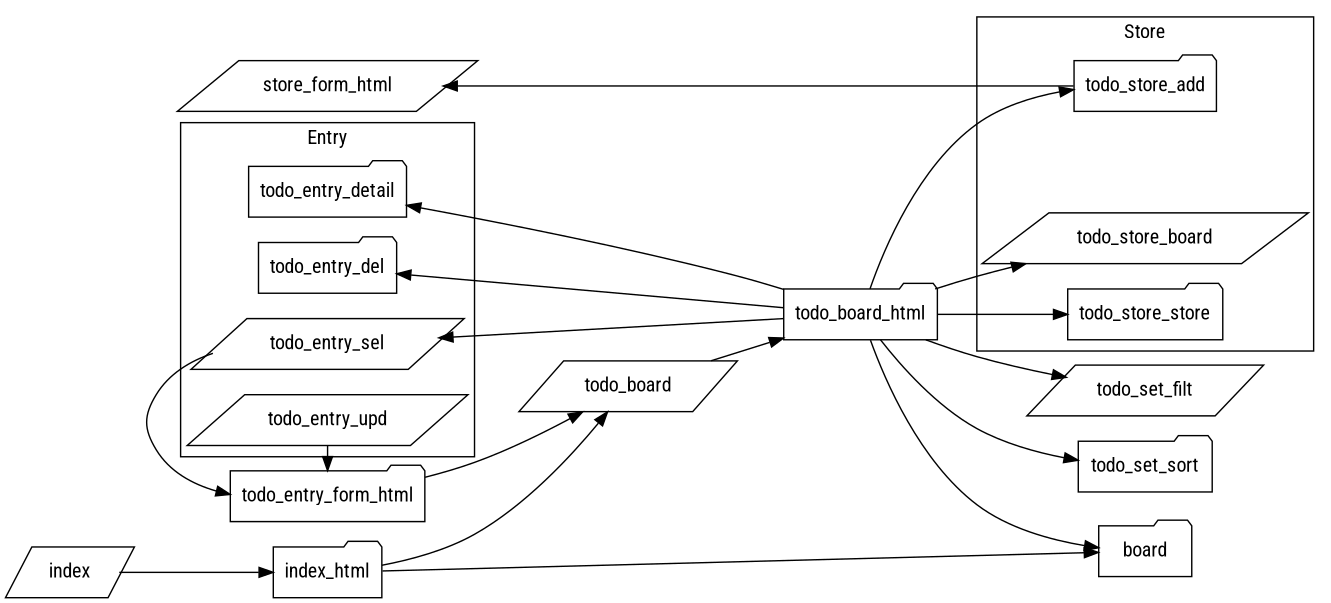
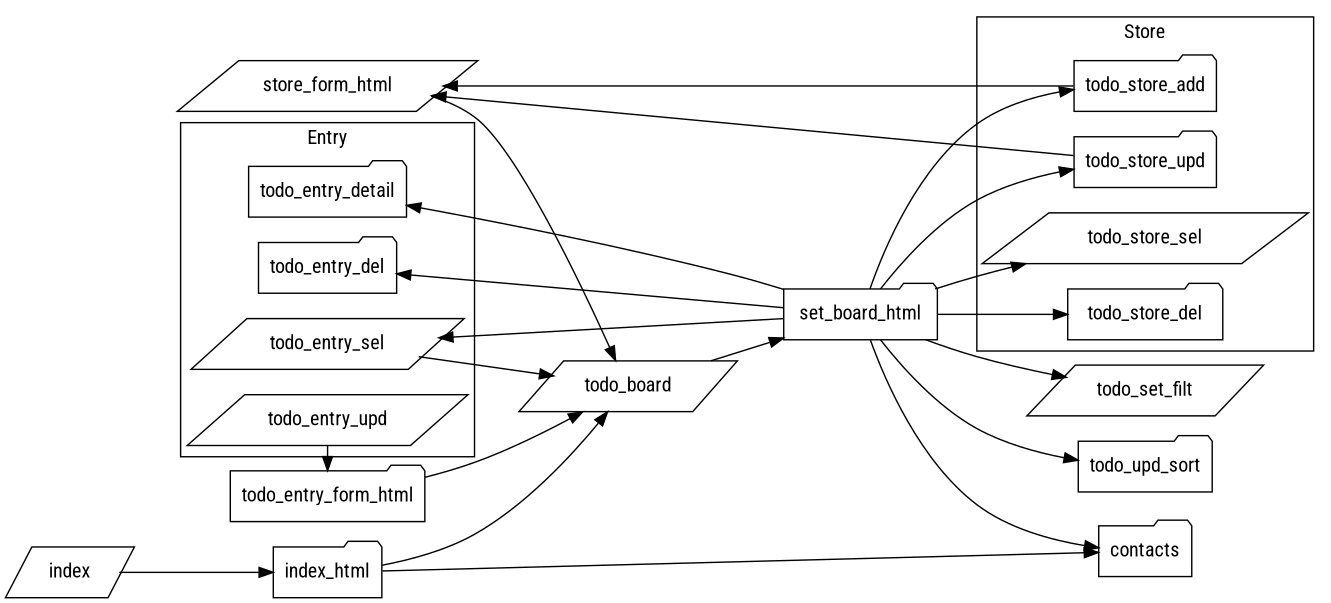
none -> (1145, 162)
none -> (539, 206)
(1145, 238) -> (1145, 238)
(861, 314) -> (861, 314)
(1145, 314) -> (1145, 314)
(147, 424) -> (485, 366)
(1145, 467) -> (1145, 467)
(1145, 551) -> (1145, 551)
